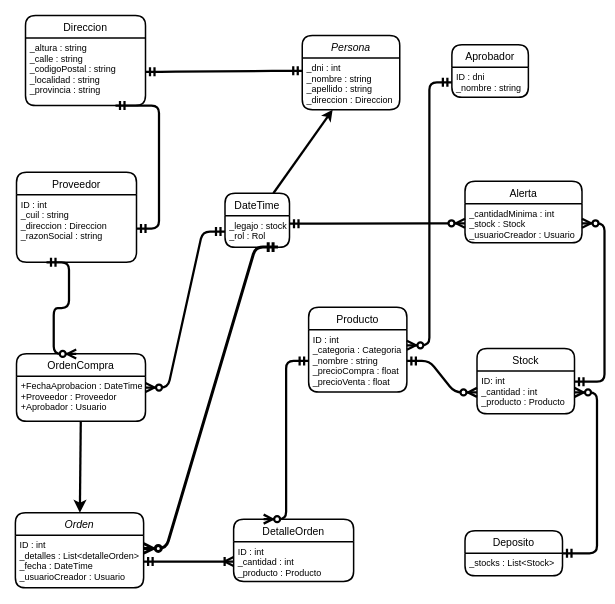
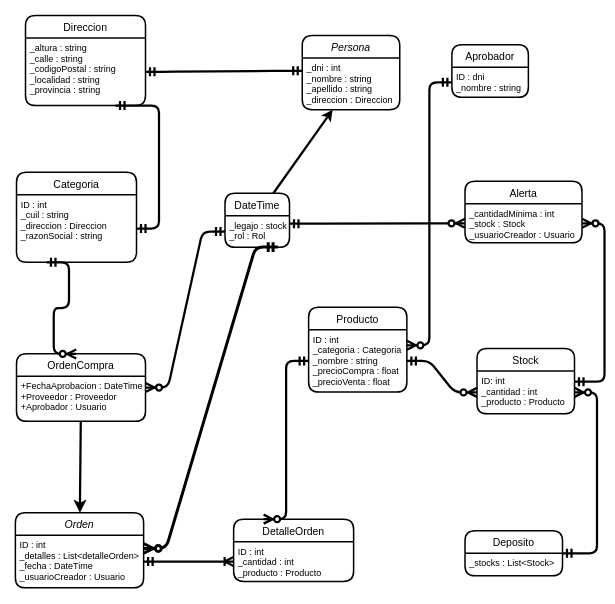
(76, 184) -> (76, 184)
